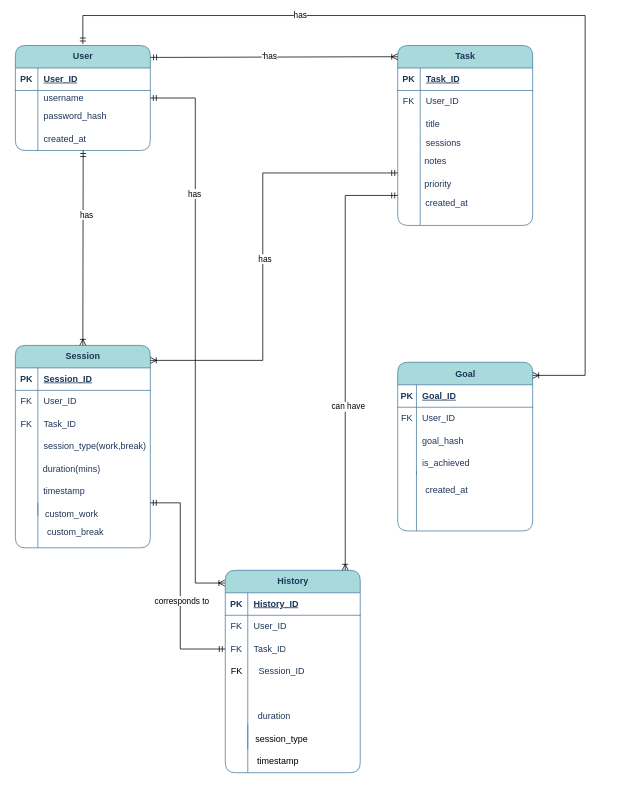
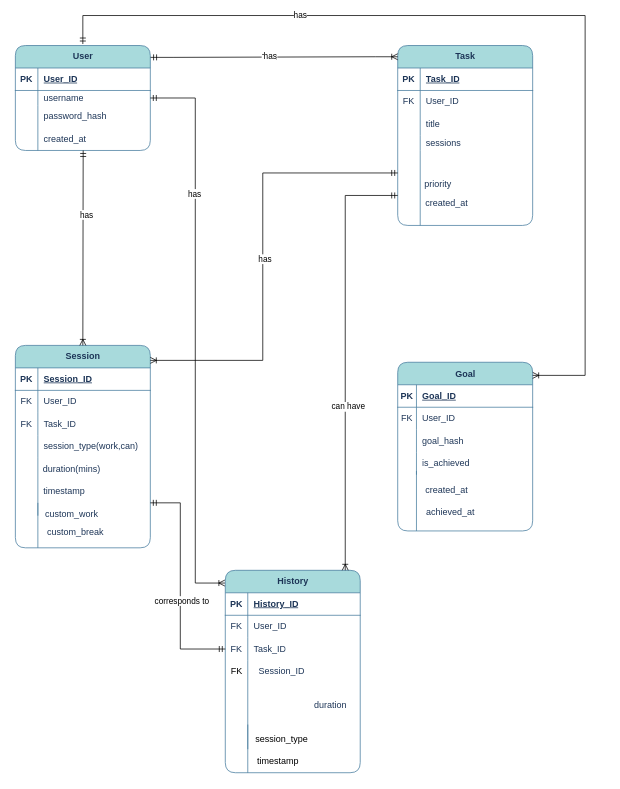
(435, 162) -> none
(97, 447) -> (97, 447)
none -> (450, 512)
(274, 717) -> (330, 705)
